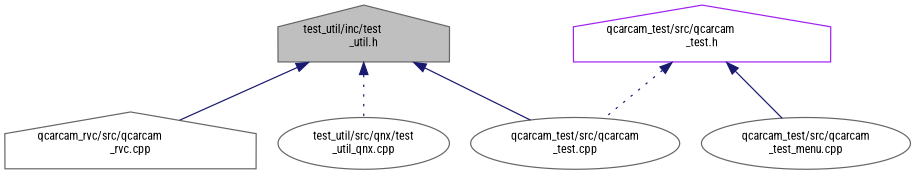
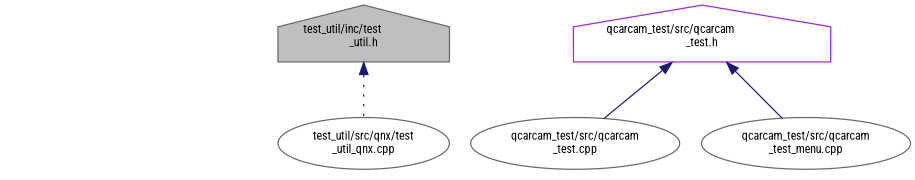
(478, 94) -> none
(633, 95) -> (633, 95)
(131, 143) -> none
